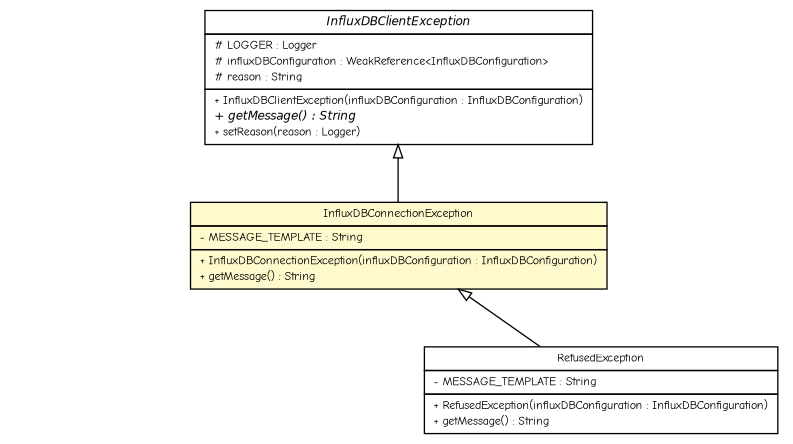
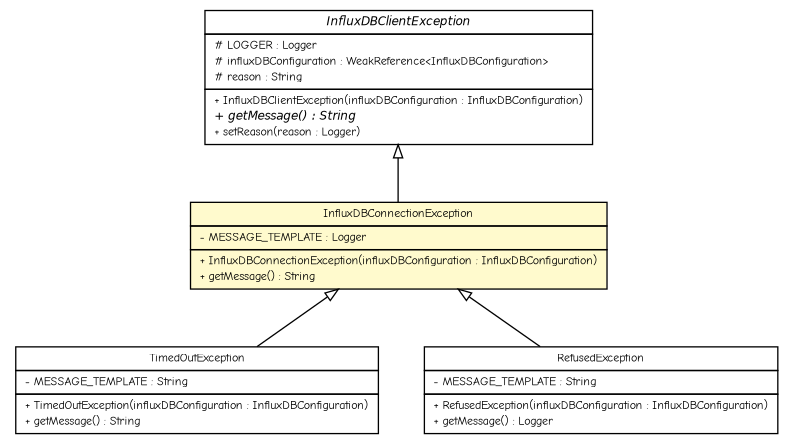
(281, 237) -> (283, 237)
none -> (197, 390)
(491, 421) -> (493, 421)
